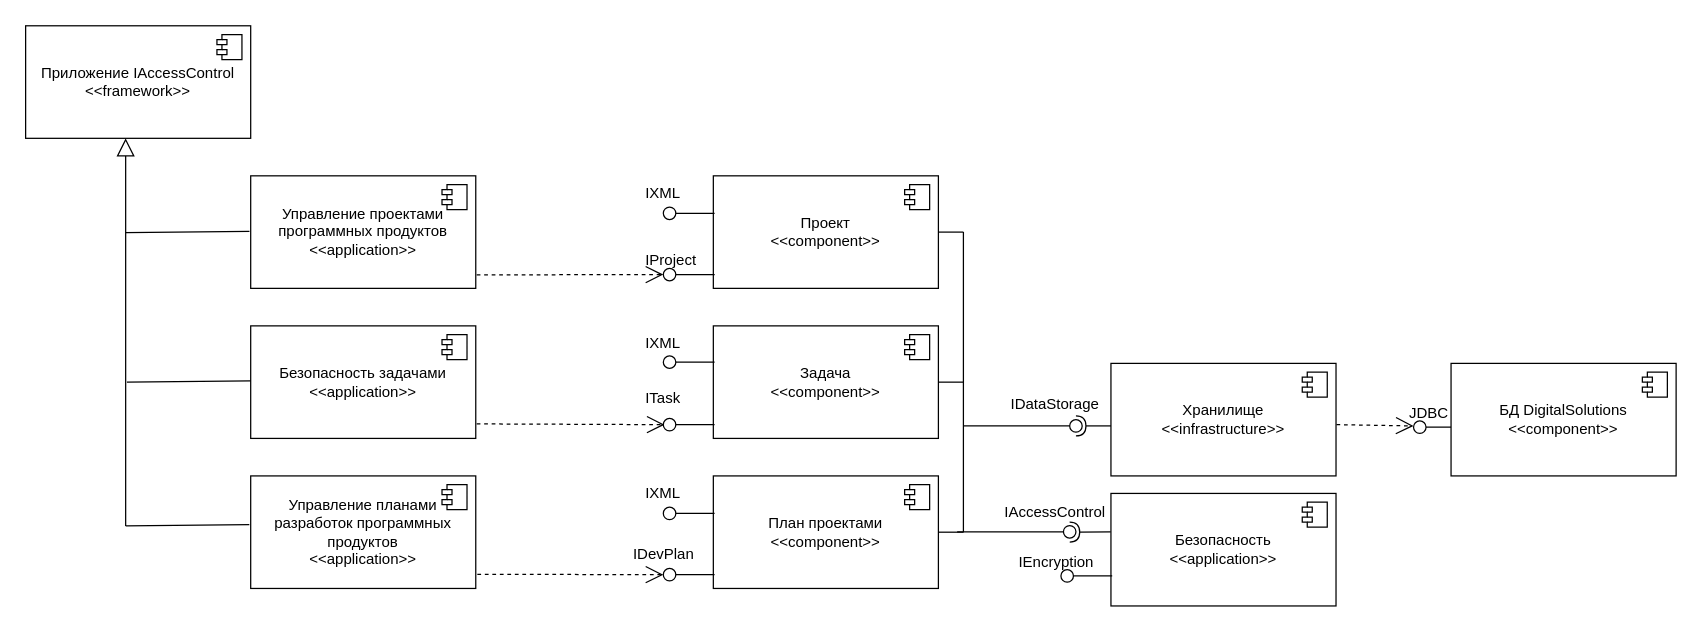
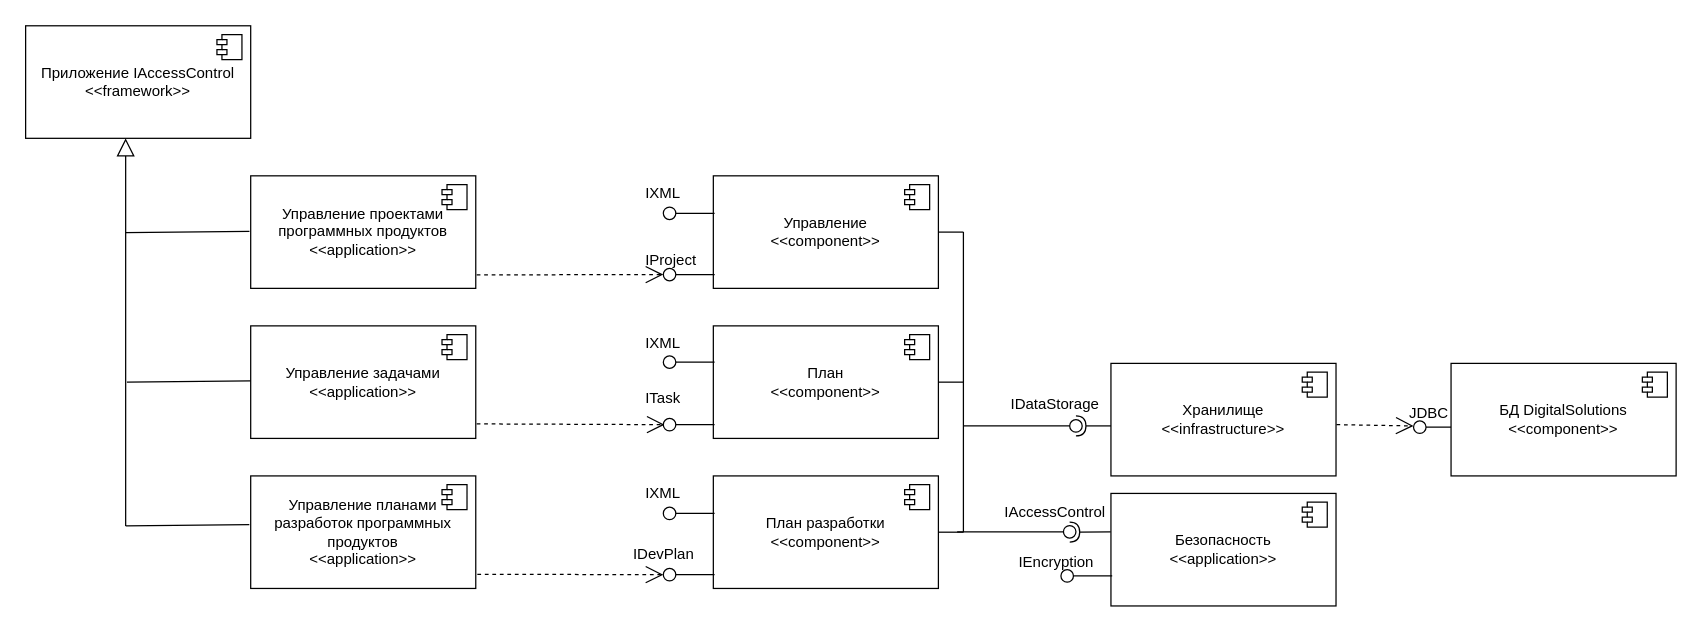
(826, 232) -> (826, 232)
(363, 382) -> (363, 382)
(826, 382) -> (826, 382)
(826, 532) -> (826, 532)
